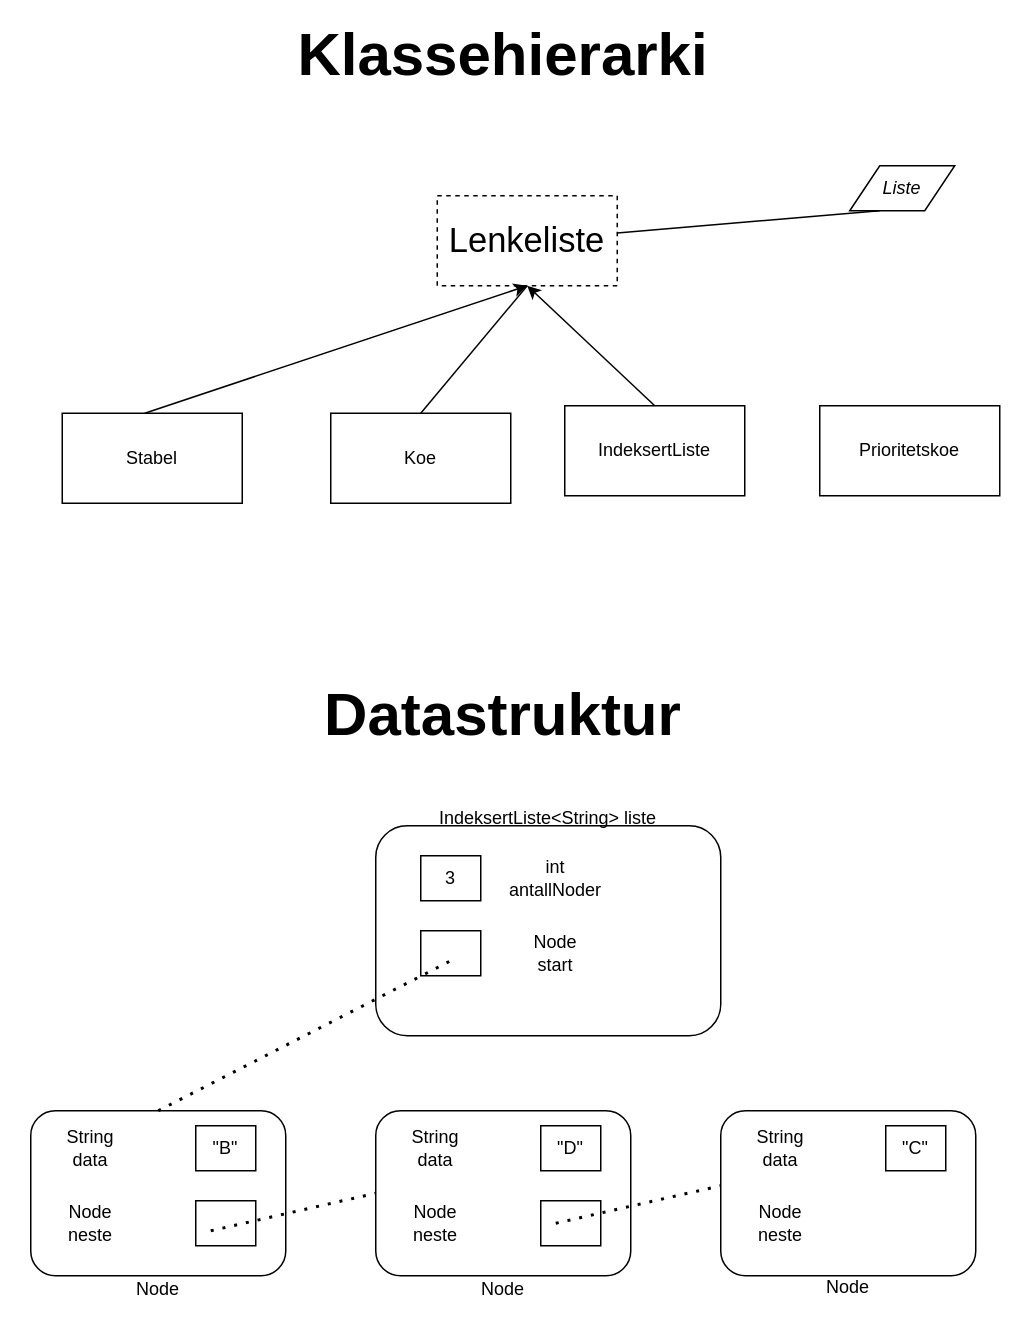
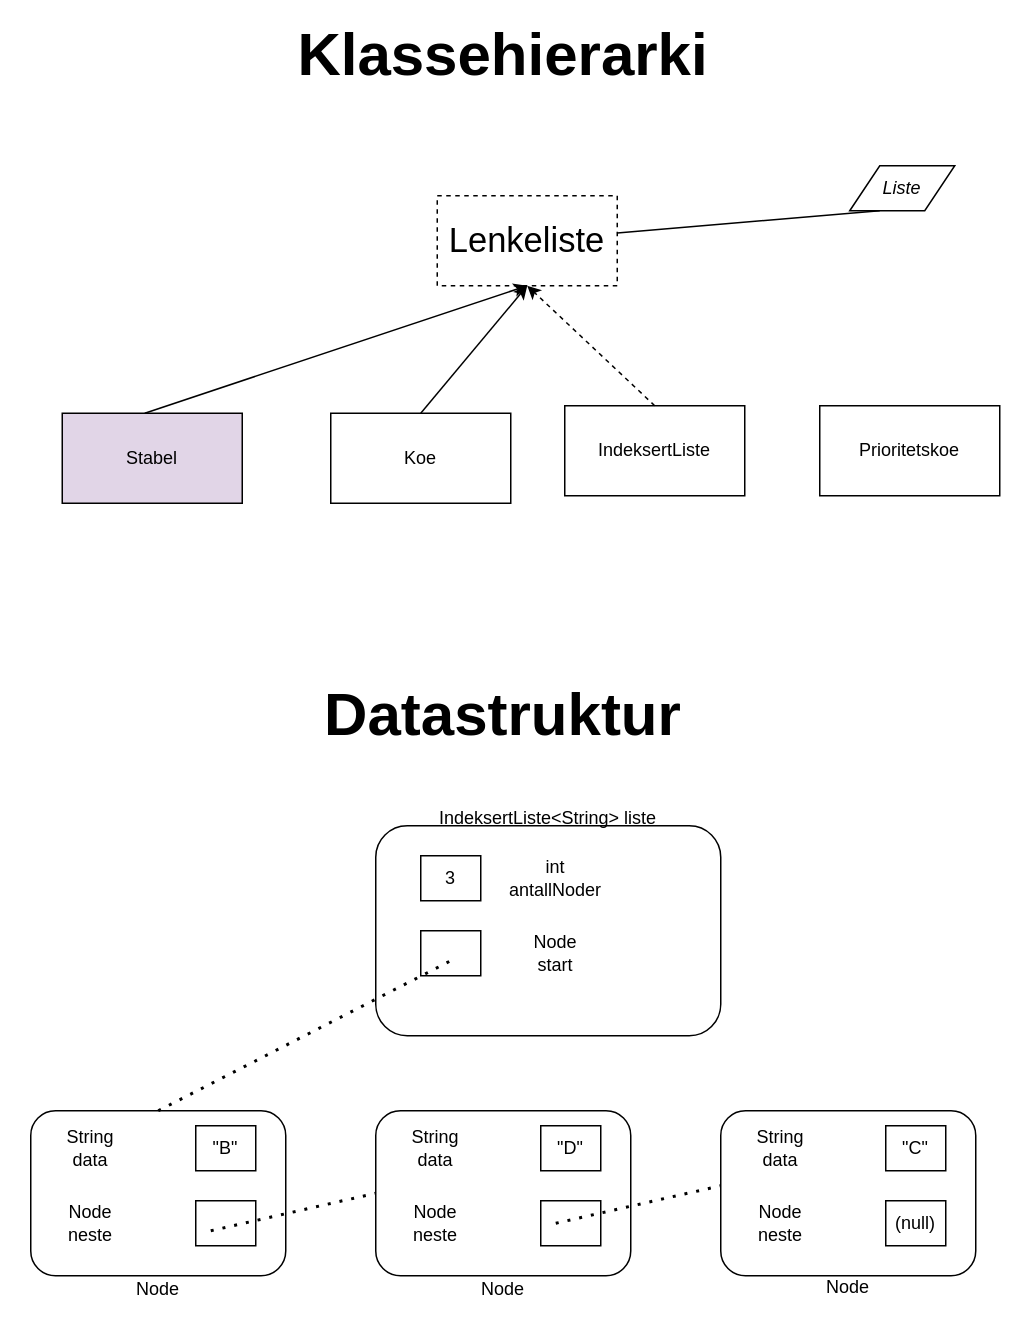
(523, 291) -> (520, 295)
(594, 349) -> (594, 349)
(152, 458) -> (152, 458)
none -> (916, 1223)
